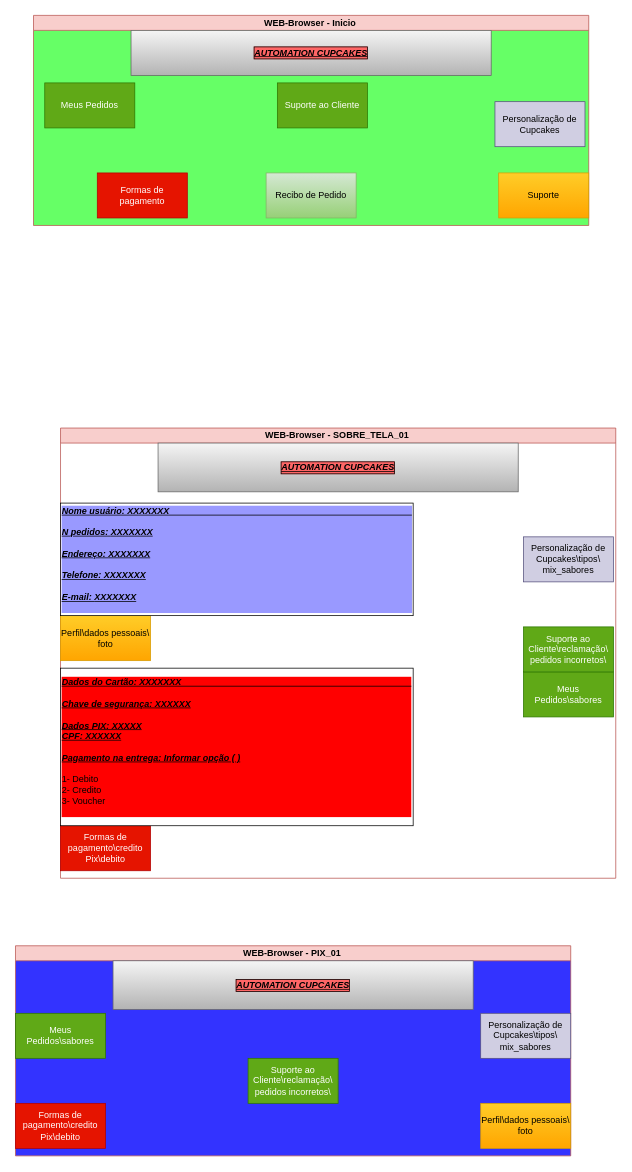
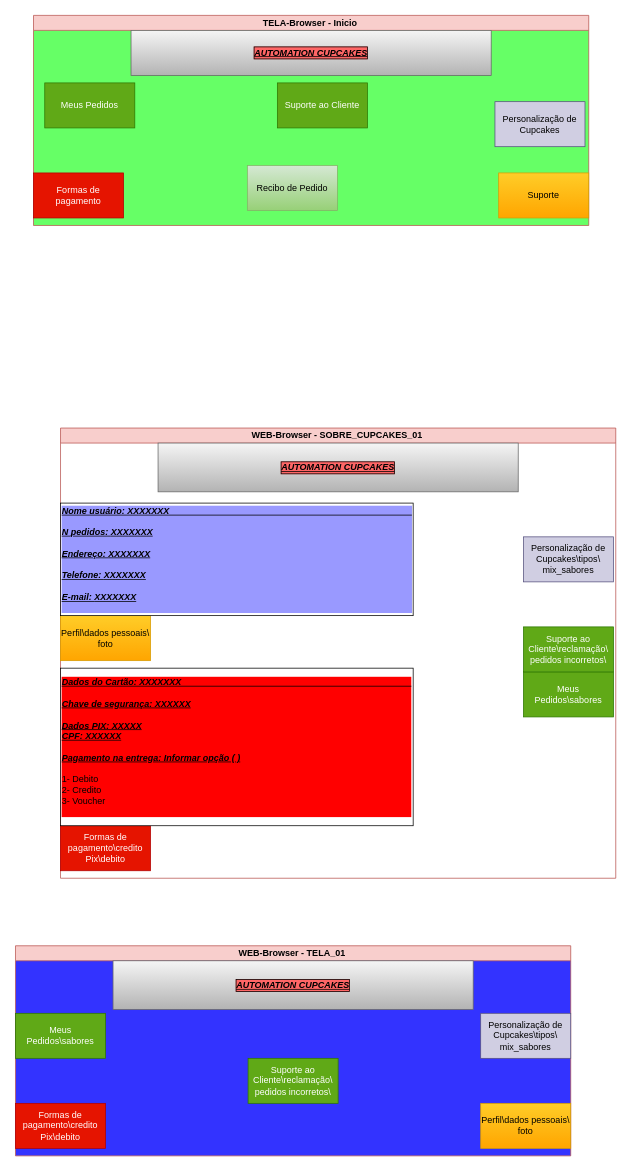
(311, 23) -> (311, 23)
(142, 195) -> (78, 195)
(311, 195) -> (292, 188)
(338, 435) -> (338, 435)
(293, 953) -> (293, 953)
